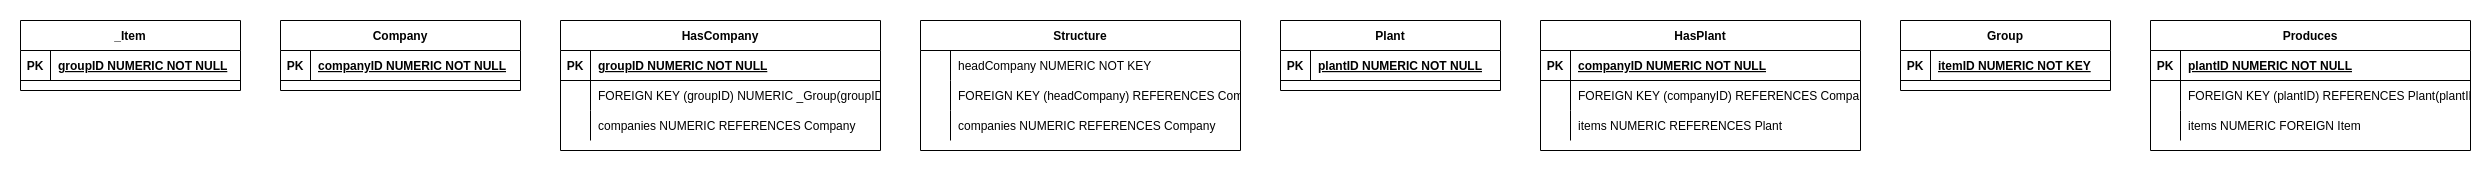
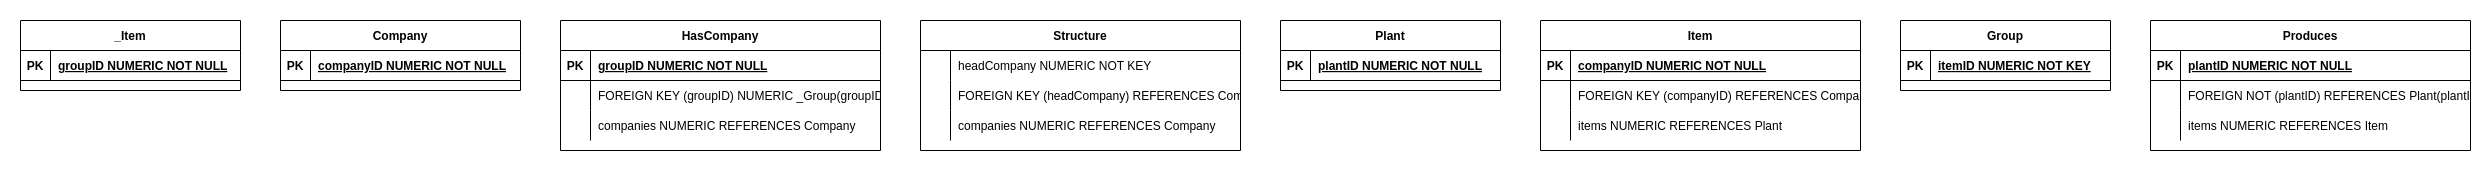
(1700, 36) -> (1700, 36)
(2335, 96) -> (2335, 96)
(2269, 126) -> (2279, 126)
